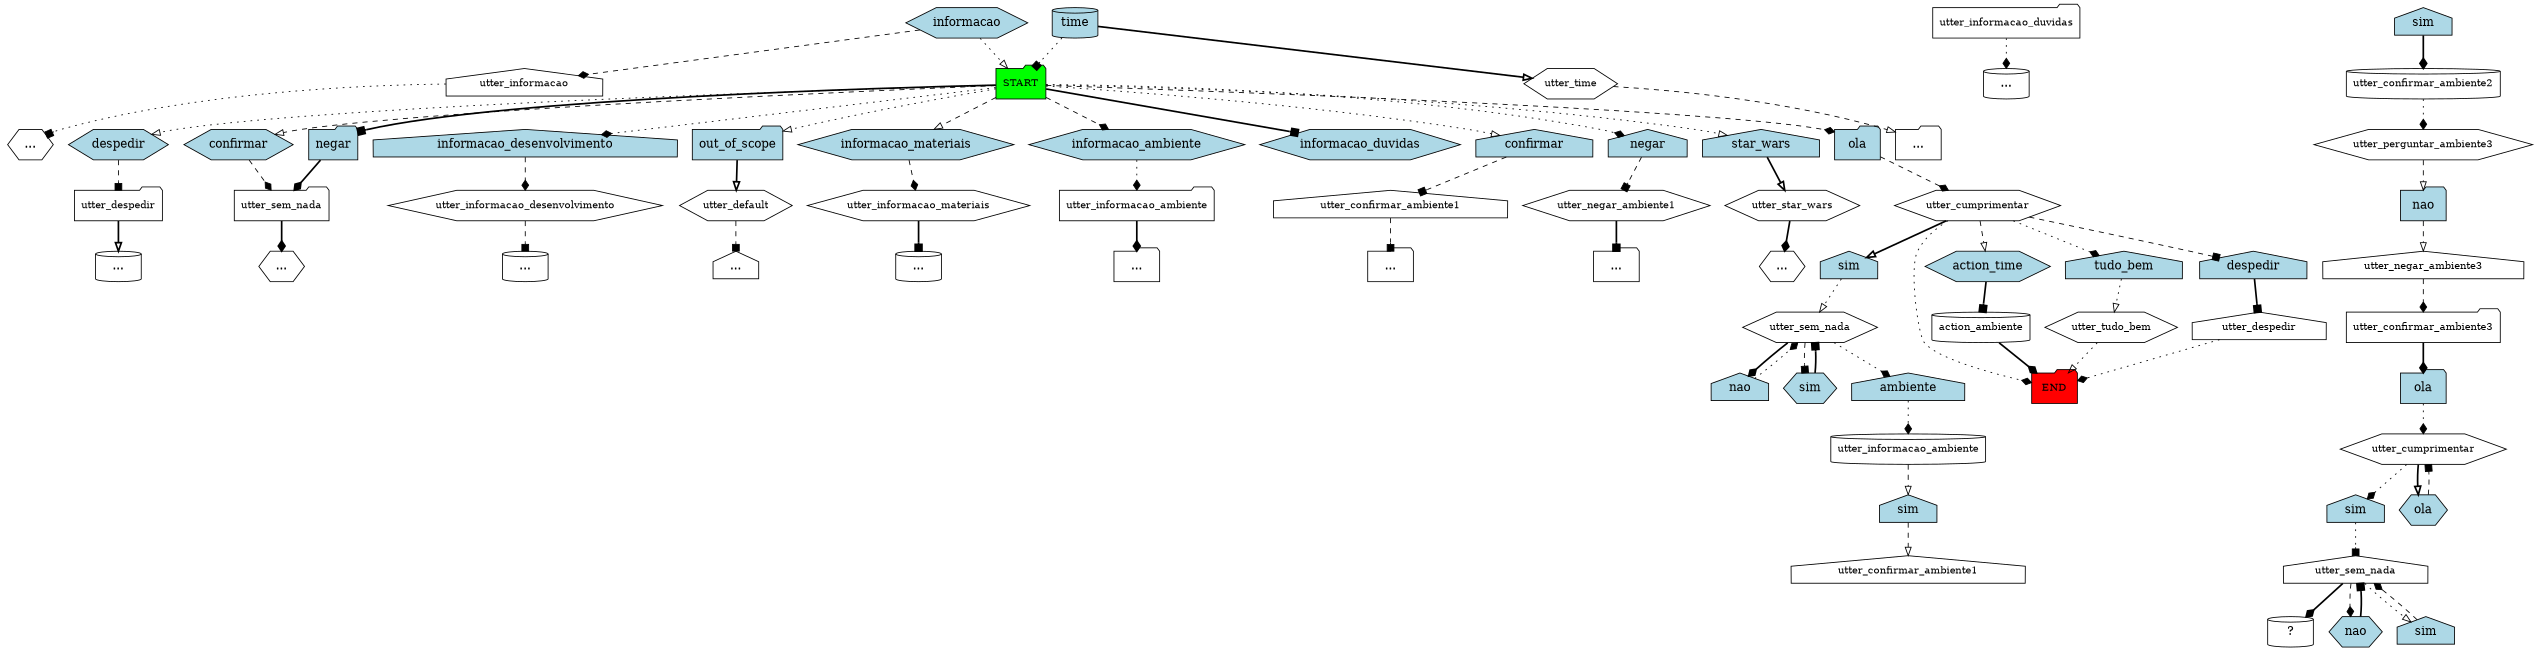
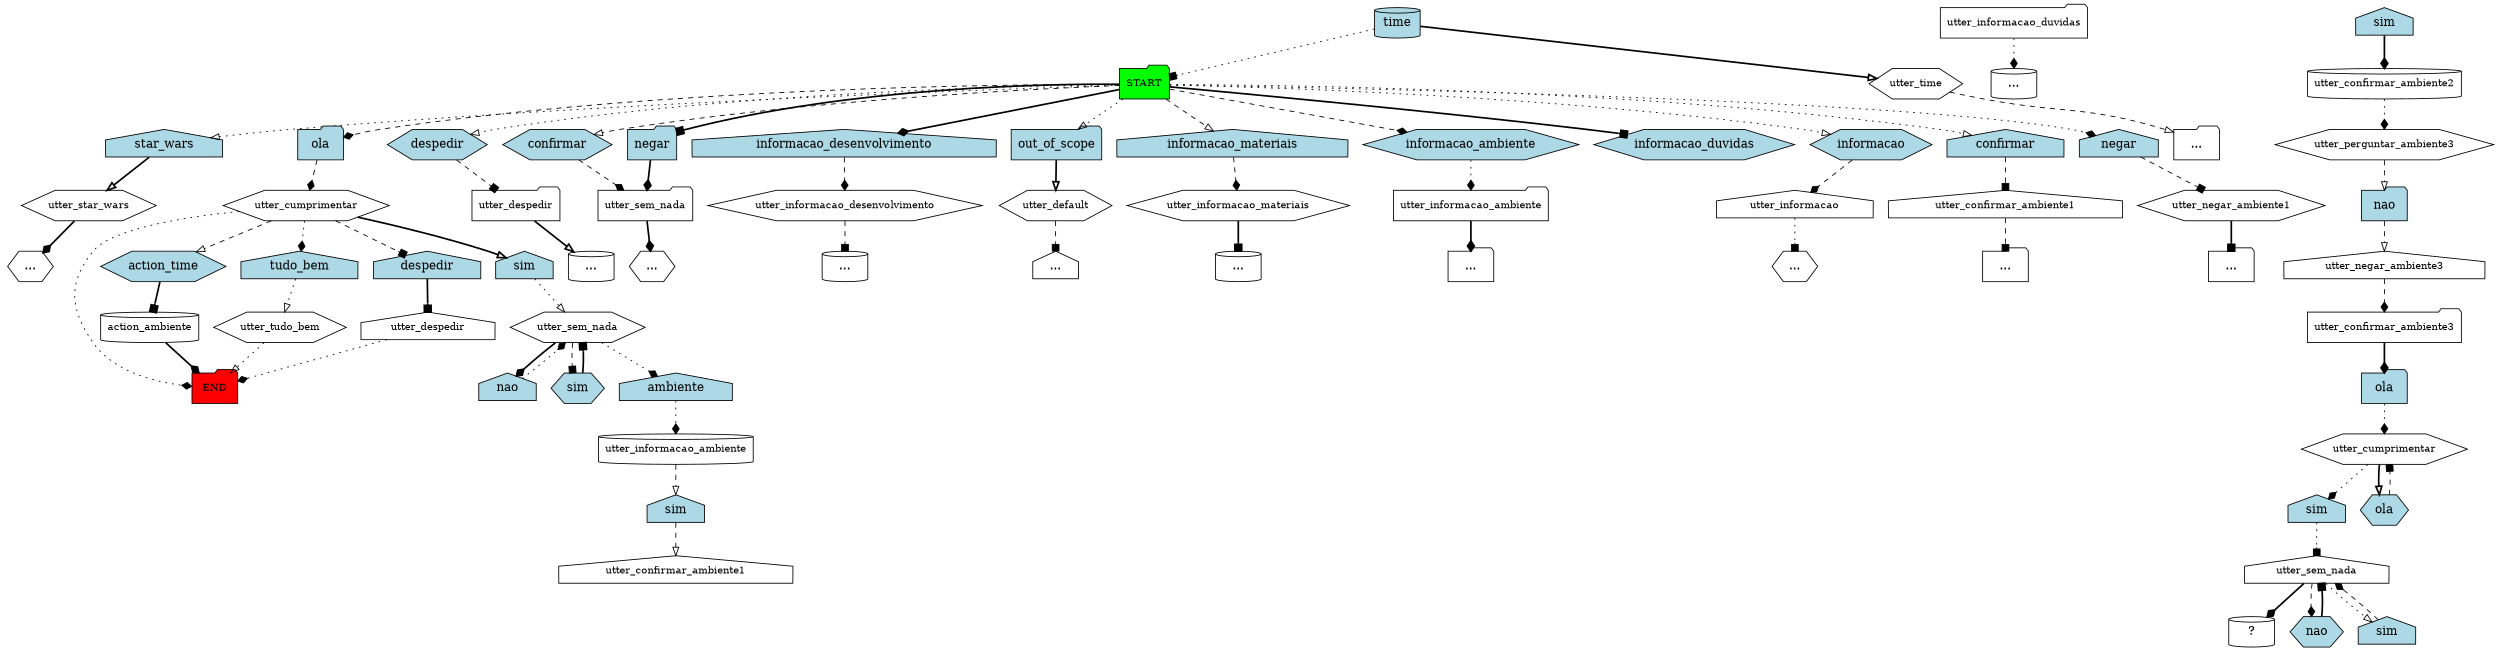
(991, 50) -> (1497, 100)
(804, 111) -> (1014, 110)
(906, 145) -> (1232, 145)
